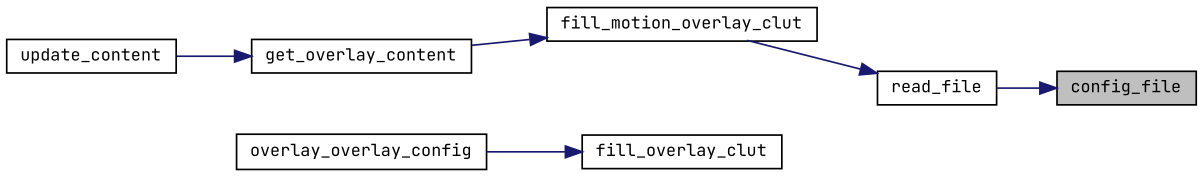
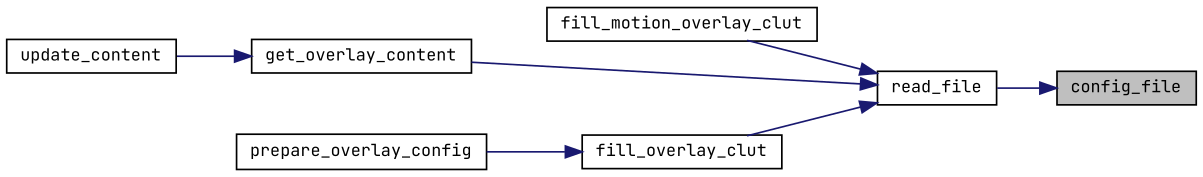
(501, 42) -> (666, 73)
none -> (804, 121)
(362, 152) -> (362, 152)
